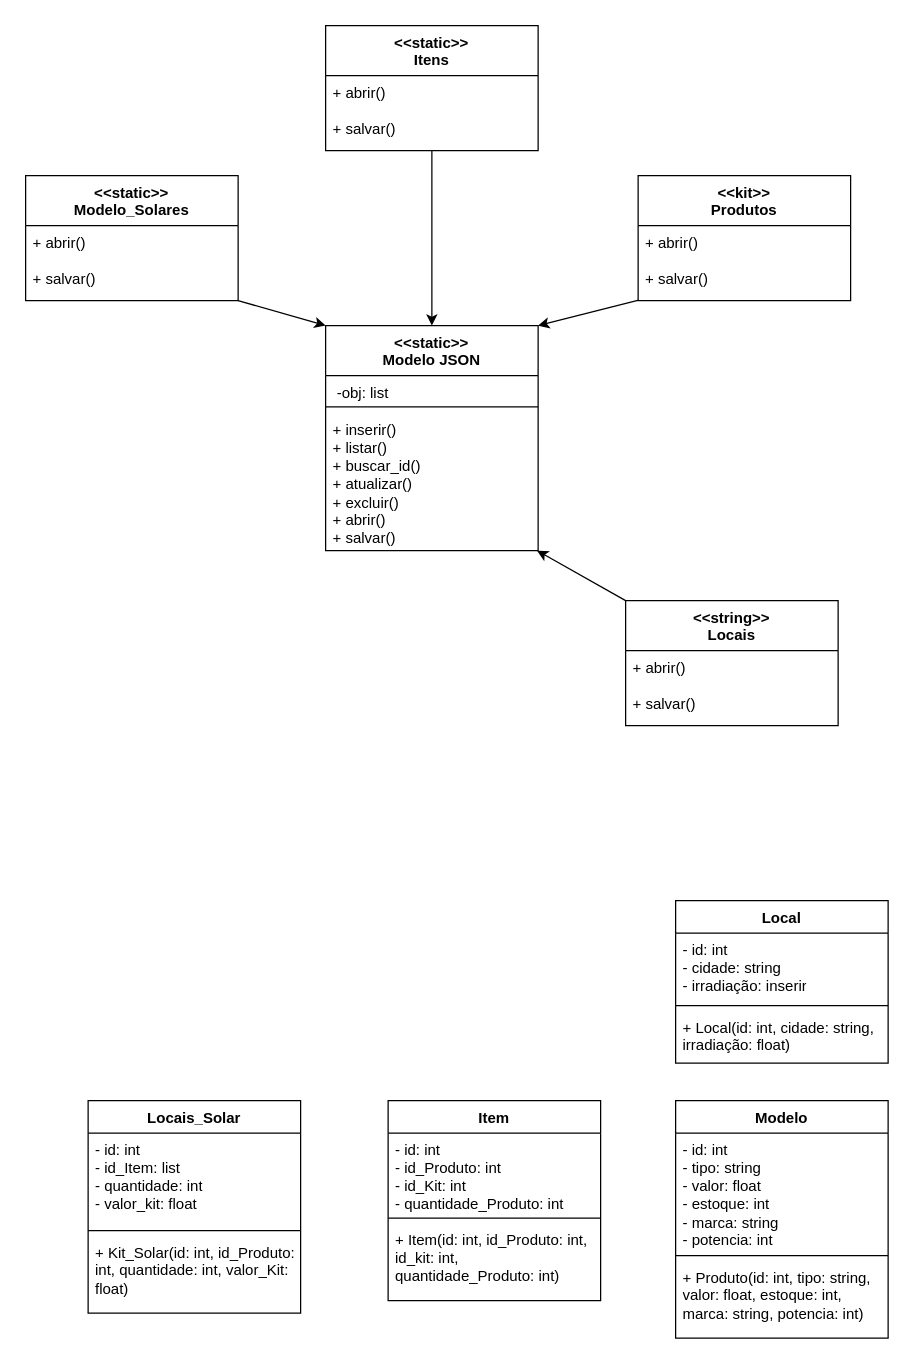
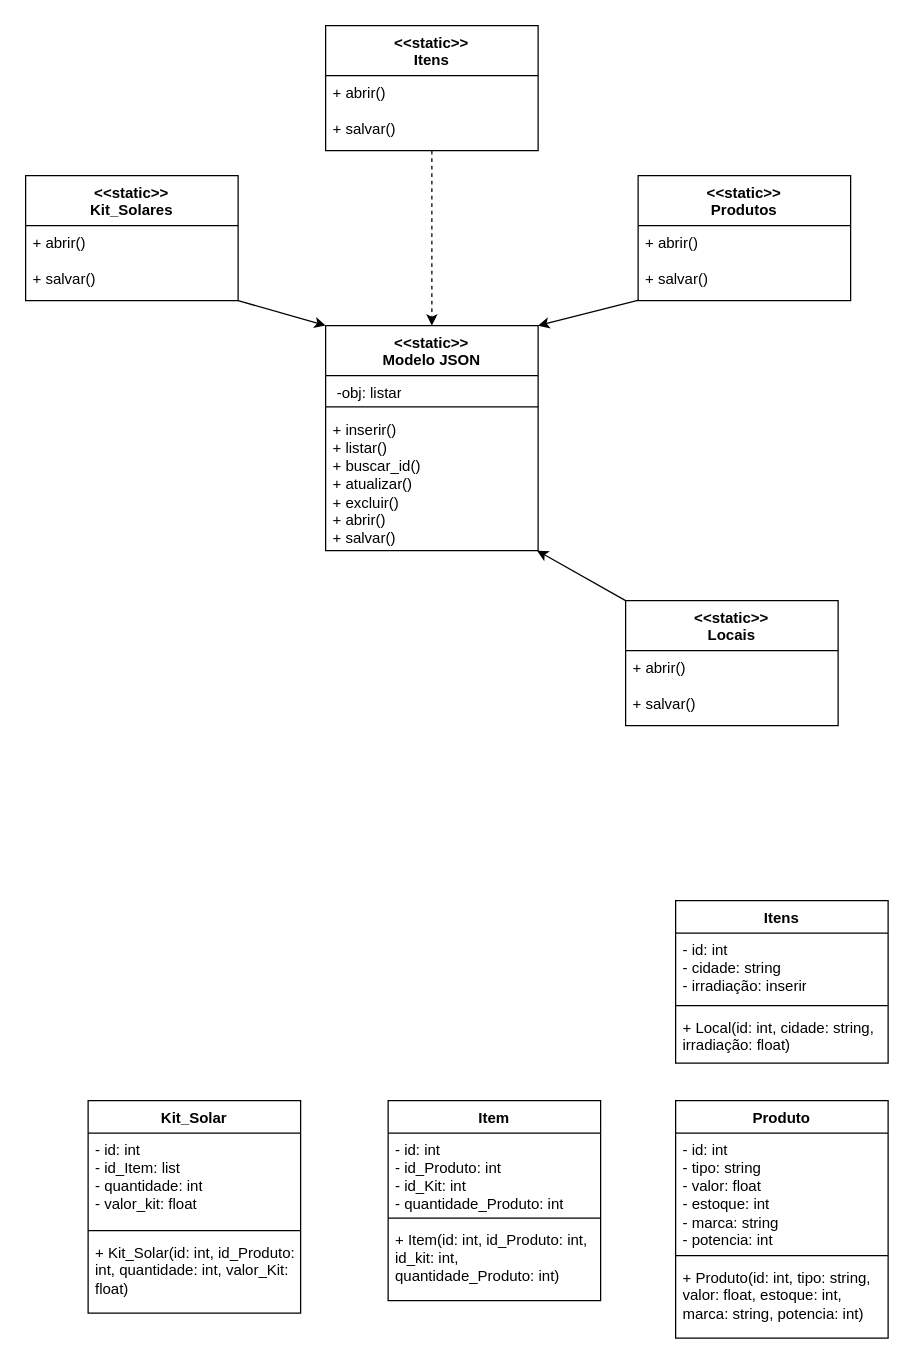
(132, 202) -> (132, 202)
(744, 202) -> (744, 202)
(432, 235) -> (432, 235)
(367, 393) -> (376, 393)
(732, 627) -> (732, 627)
(782, 918) -> (782, 918)
(194, 1118) -> (194, 1118)
(782, 1118) -> (782, 1118)
